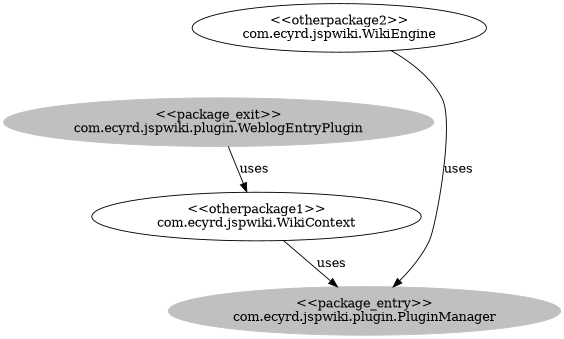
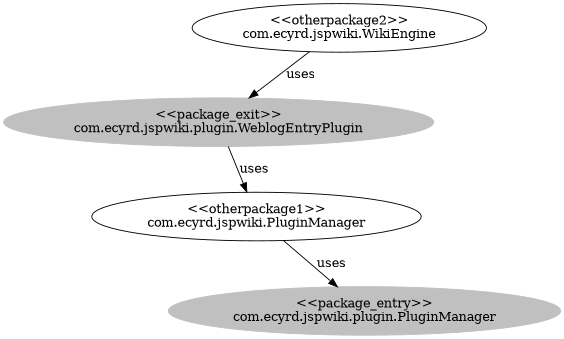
(445, 160) -> (283, 72)
(256, 217) -> (256, 217)
